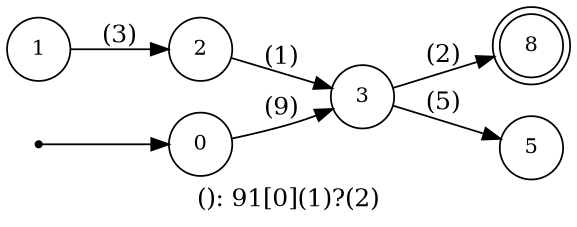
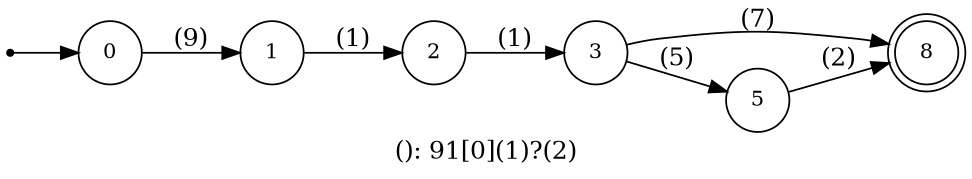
(120, 36) -> (353, 40)
(443, 55) -> (758, 20)
none -> (831, 80)
(275, 128) -> (182, 53)
